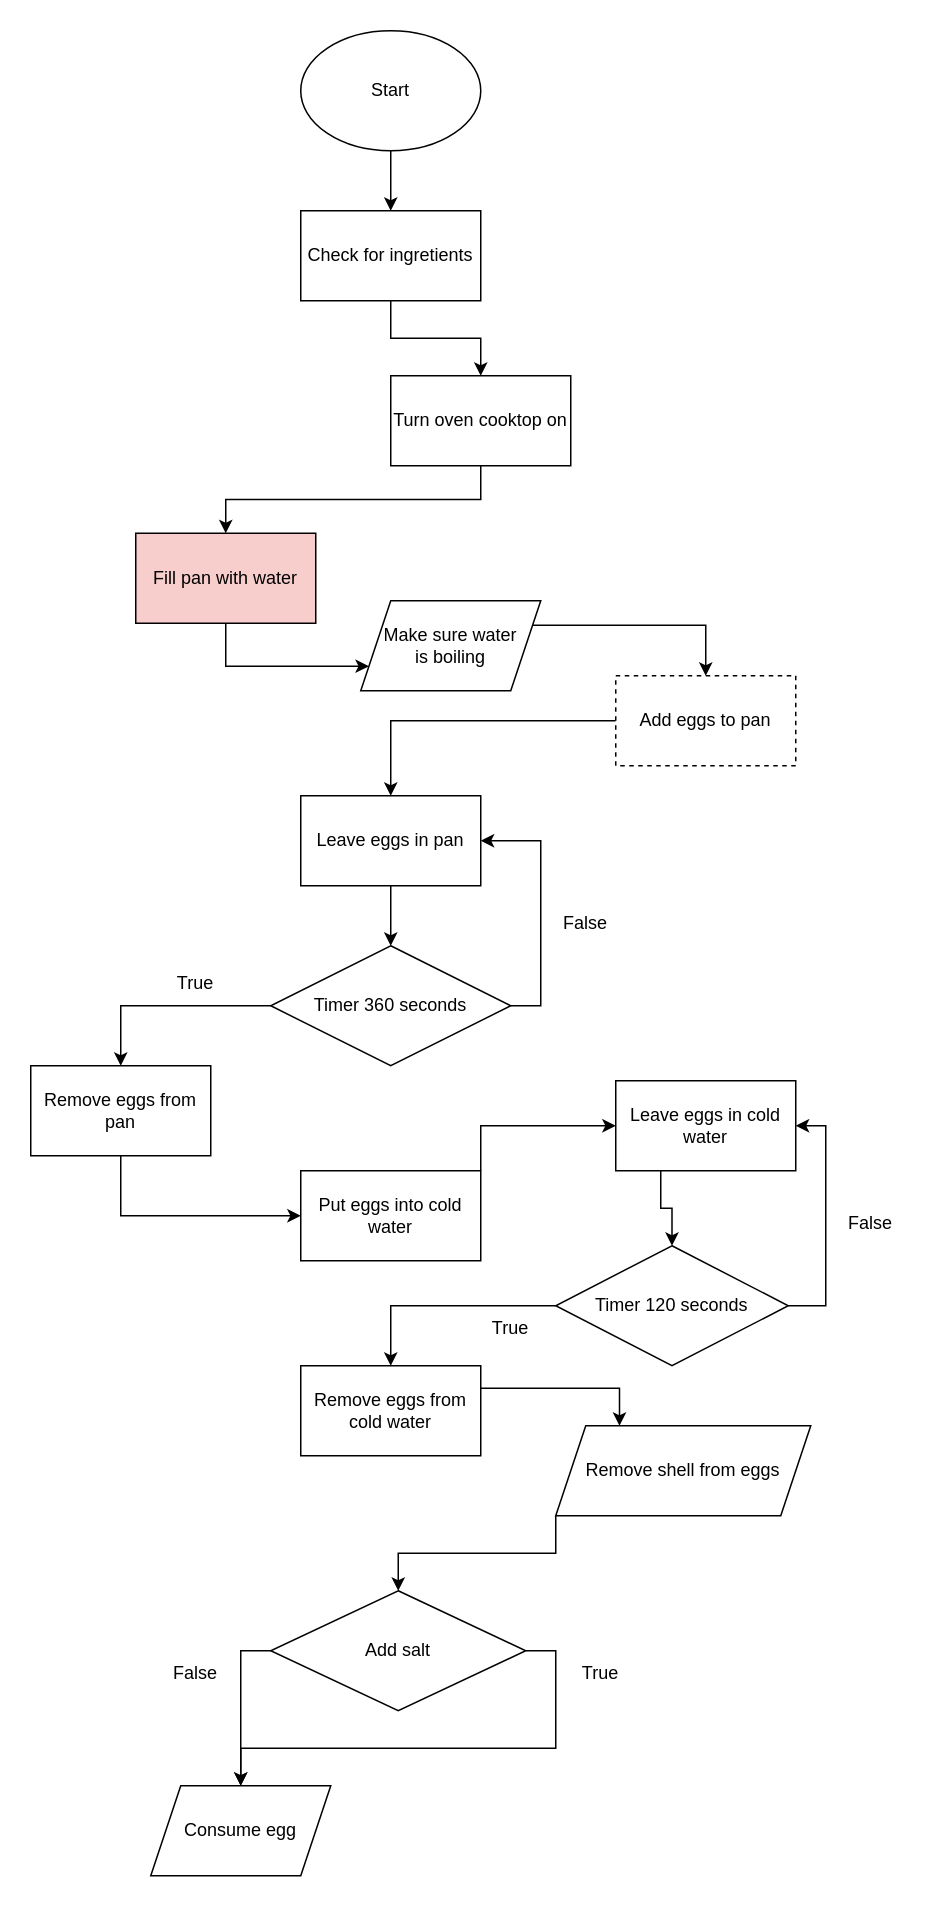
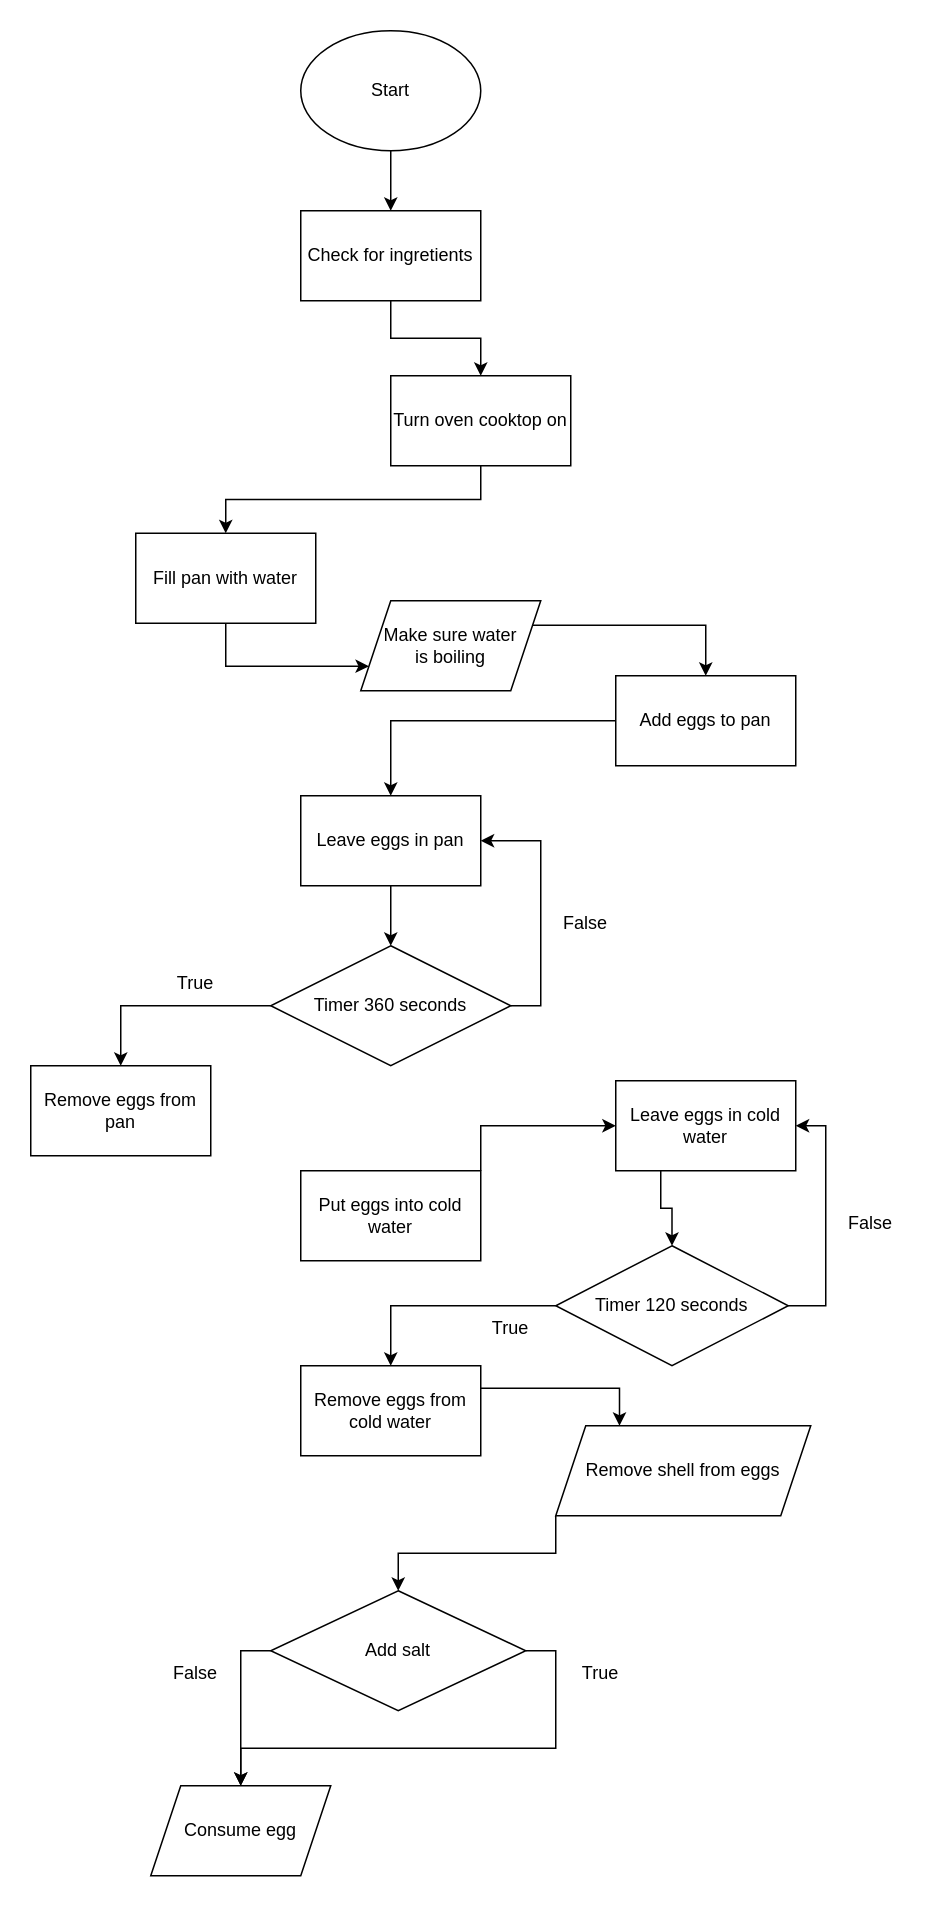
(226, 578) -> (226, 578)
(706, 721) -> (706, 721)
(176, 1216) -> none
